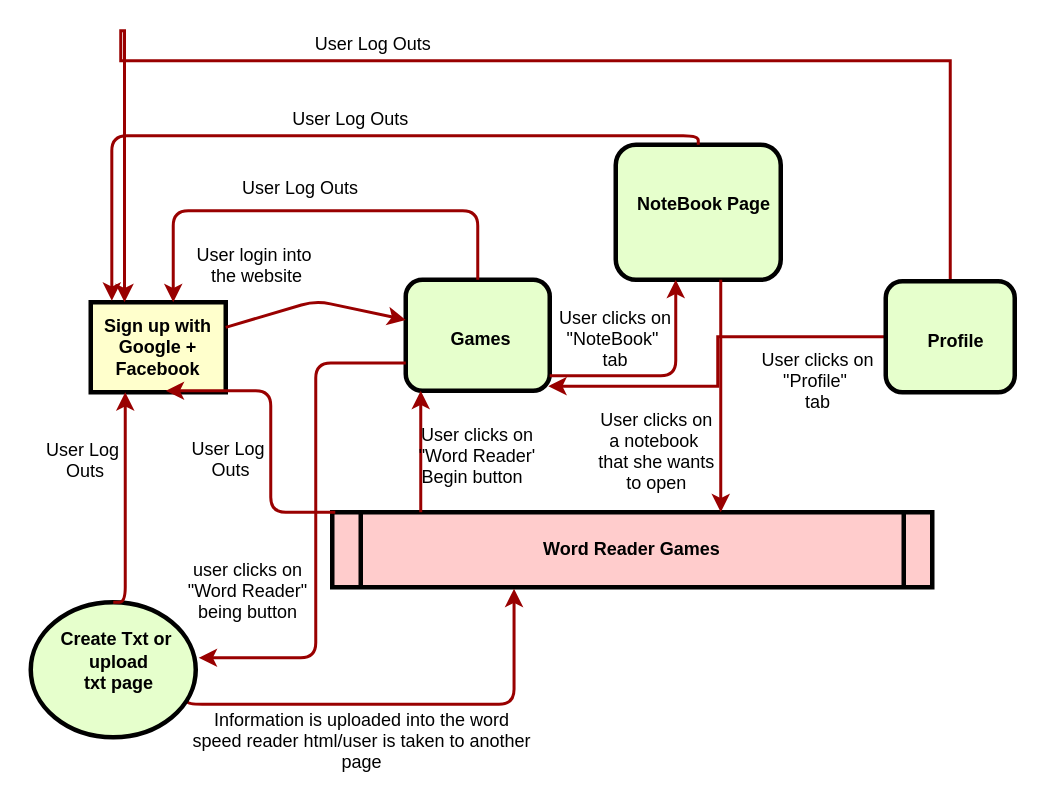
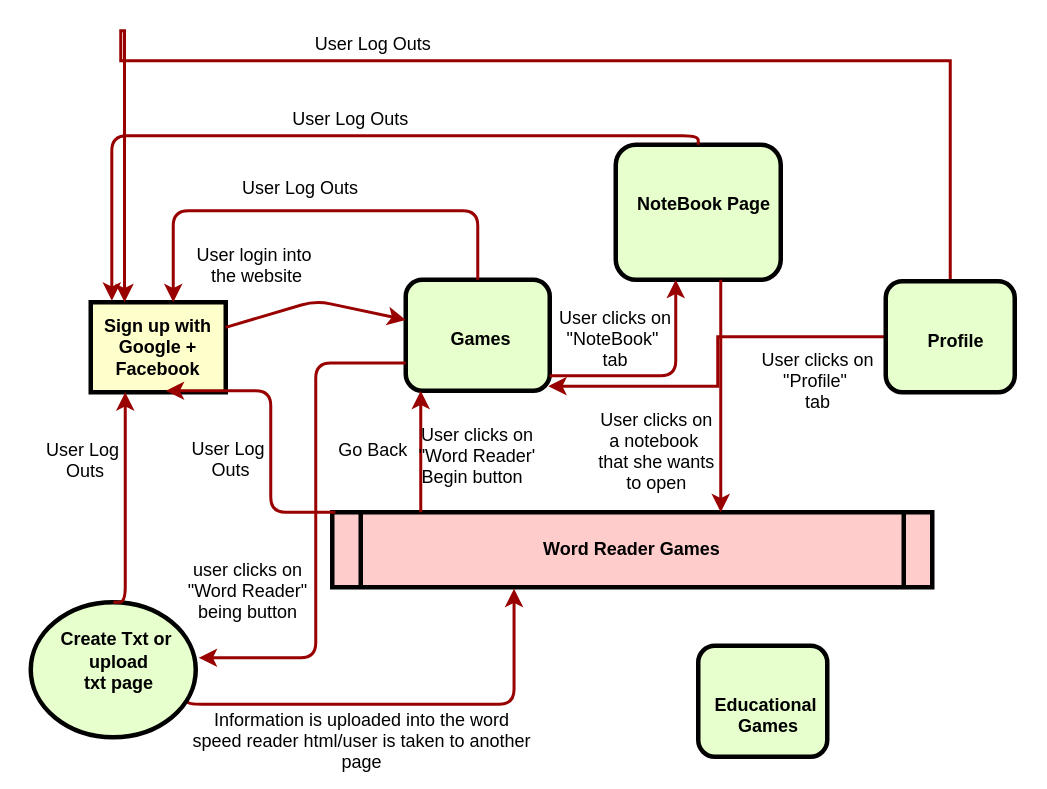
none -> (374, 452)
none -> (763, 701)
